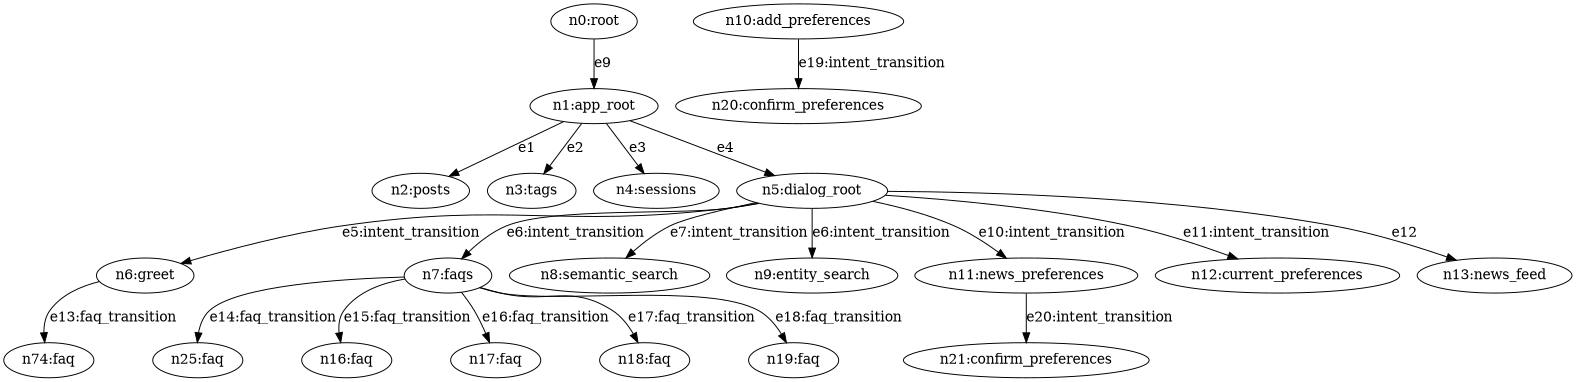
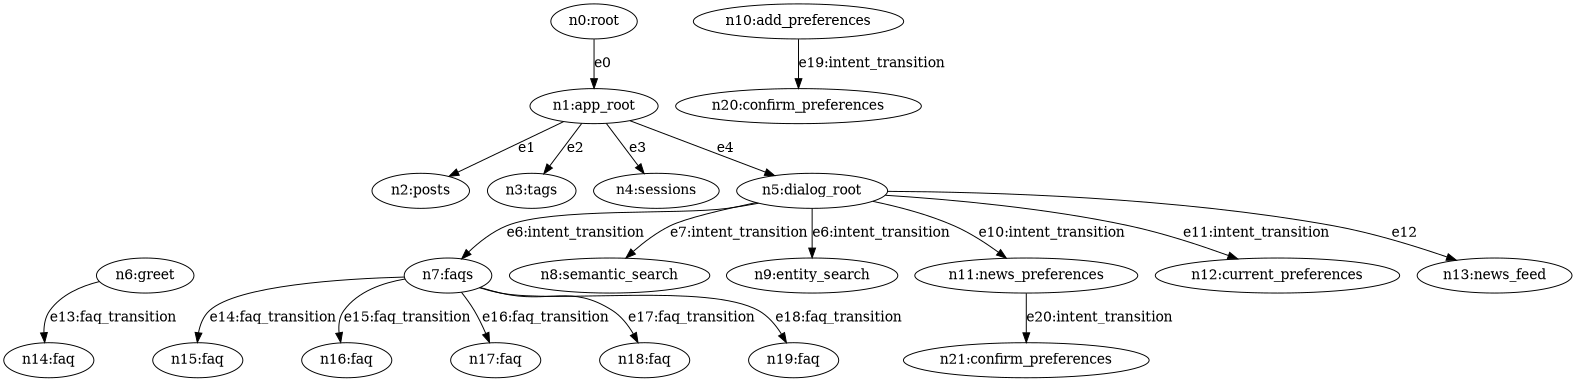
(603, 64) -> (603, 64)
(473, 215) -> none
(49, 360) -> (49, 360)
(198, 360) -> (198, 360)
